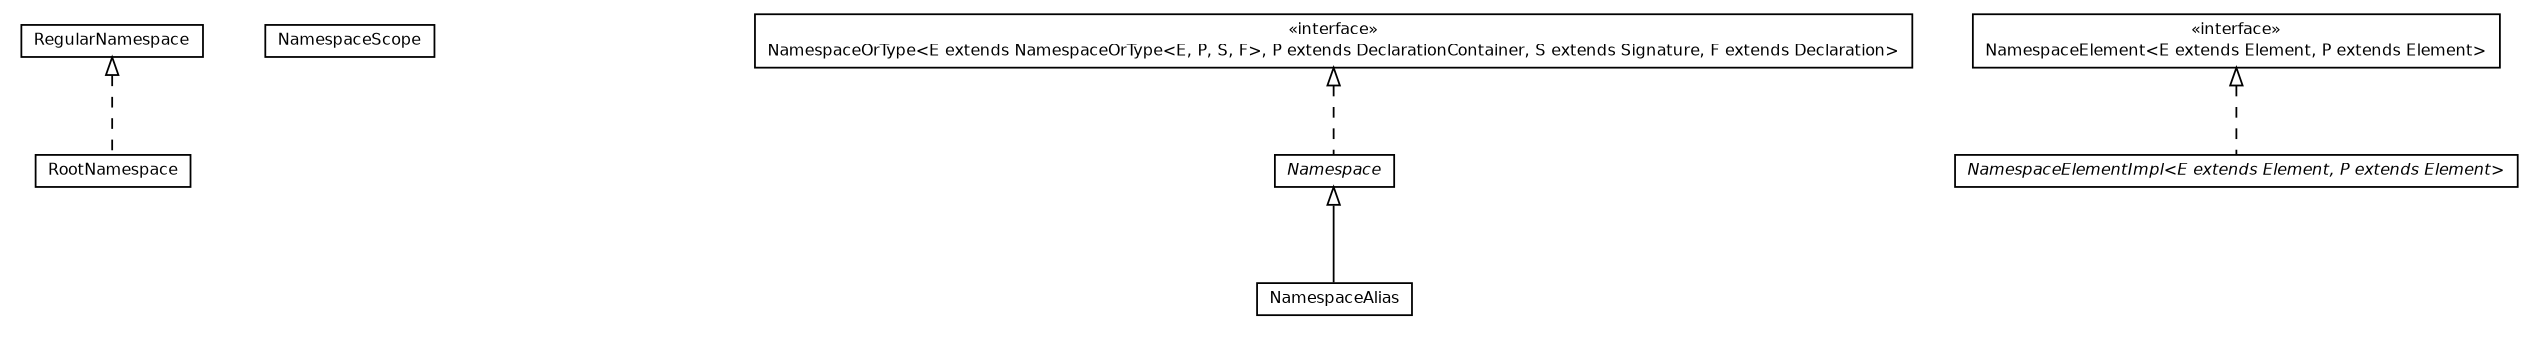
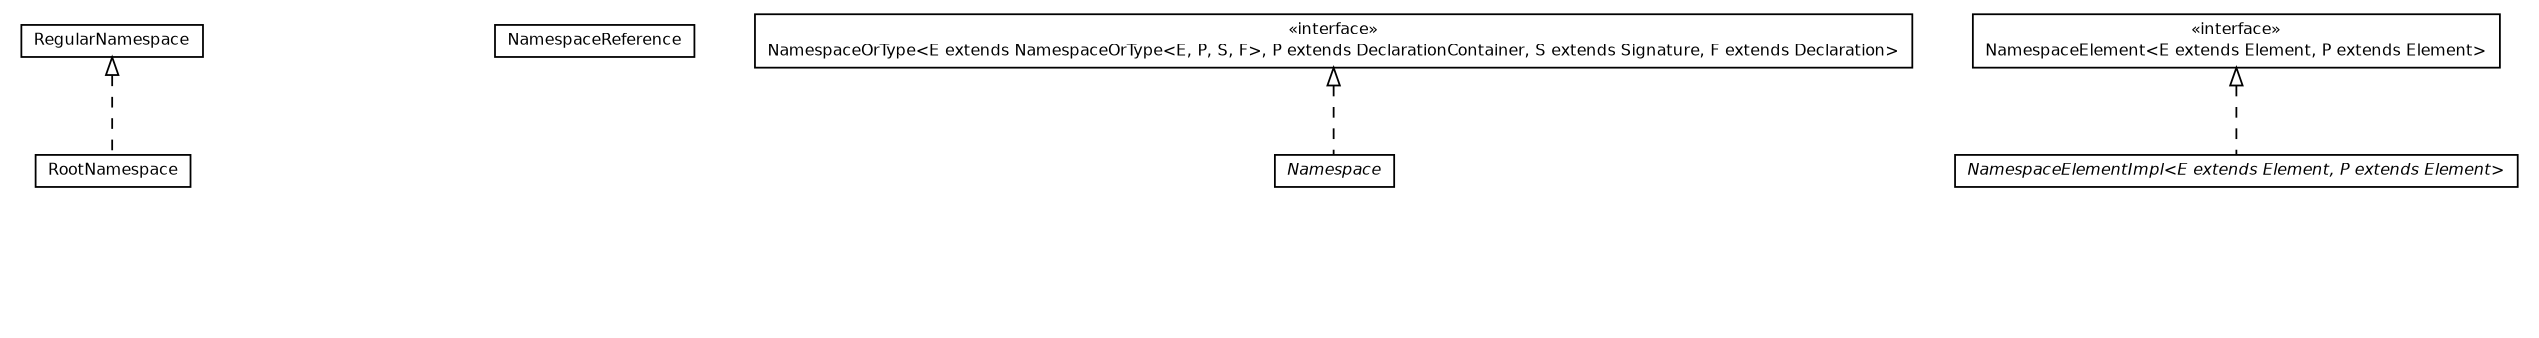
(349, 41) -> none
none -> (595, 41)
(1334, 299) -> none
